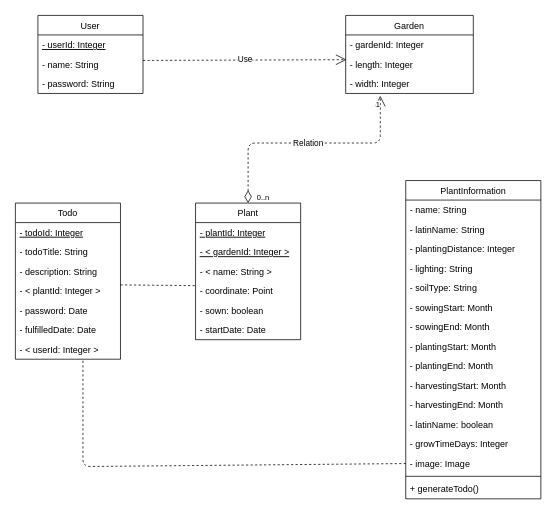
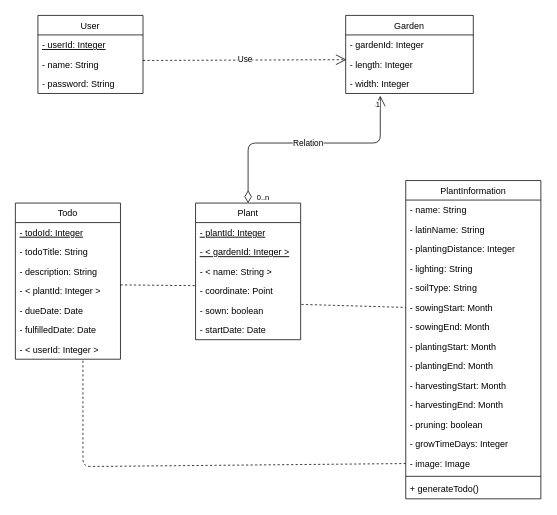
(370, 143) -> (370, 143)
none -> (352, 306)
(56, 311) -> (54, 311)
(453, 425) -> (449, 425)
